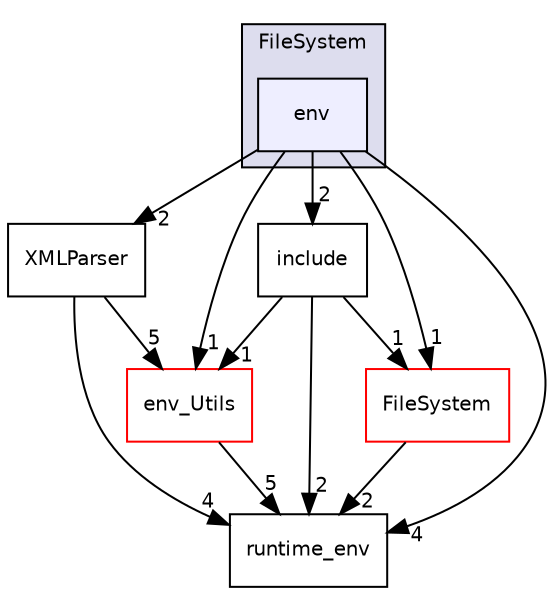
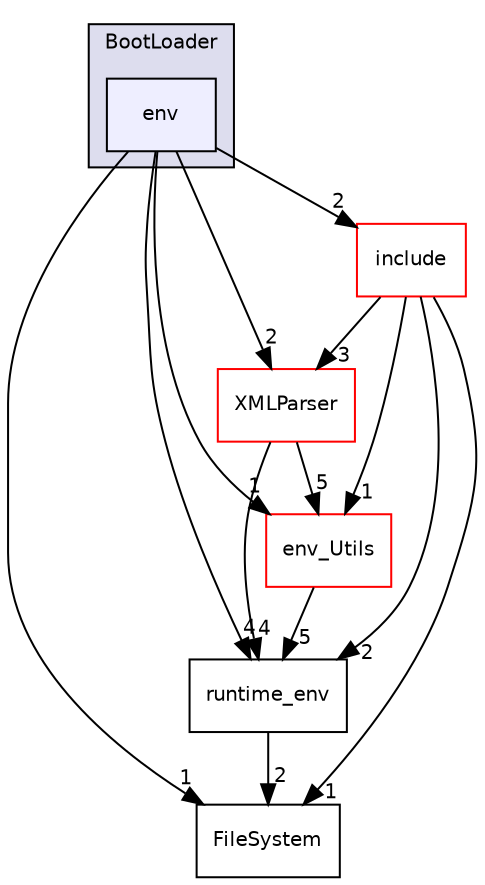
(314, 43) -> (161, 43)
(77, 260) -> (286, 405)
(313, 260) -> (411, 260)
none -> (356, 325)
(438, 405) -> (268, 841)
(380, 471) -> (268, 758)
